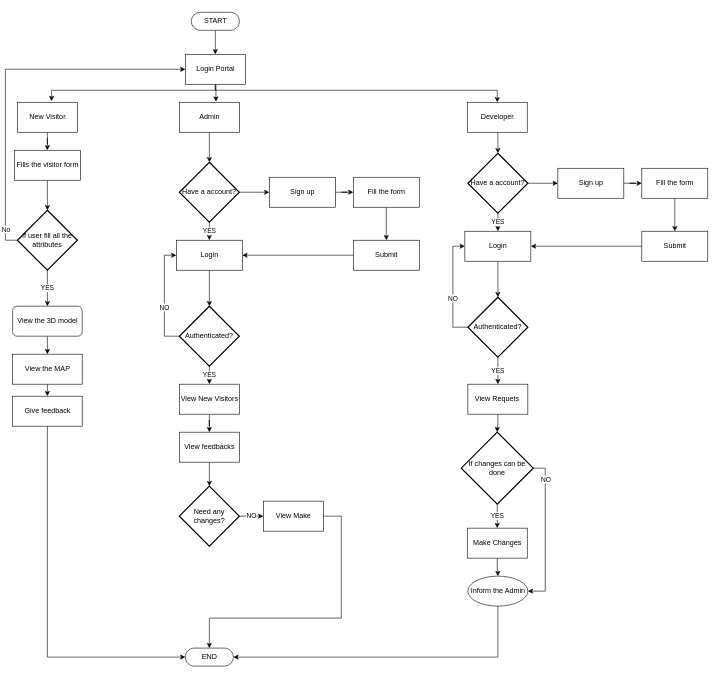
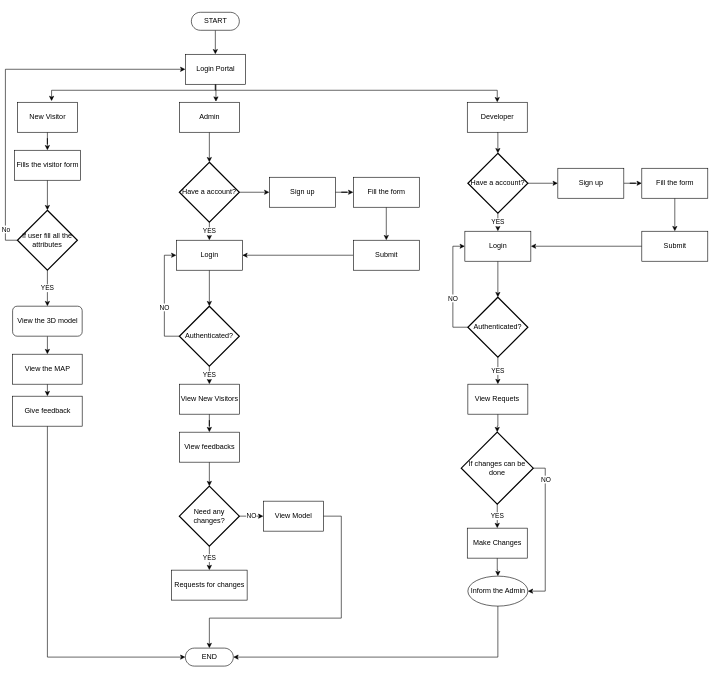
(293, 516) -> (293, 516)
none -> (209, 556)
none -> (209, 585)
